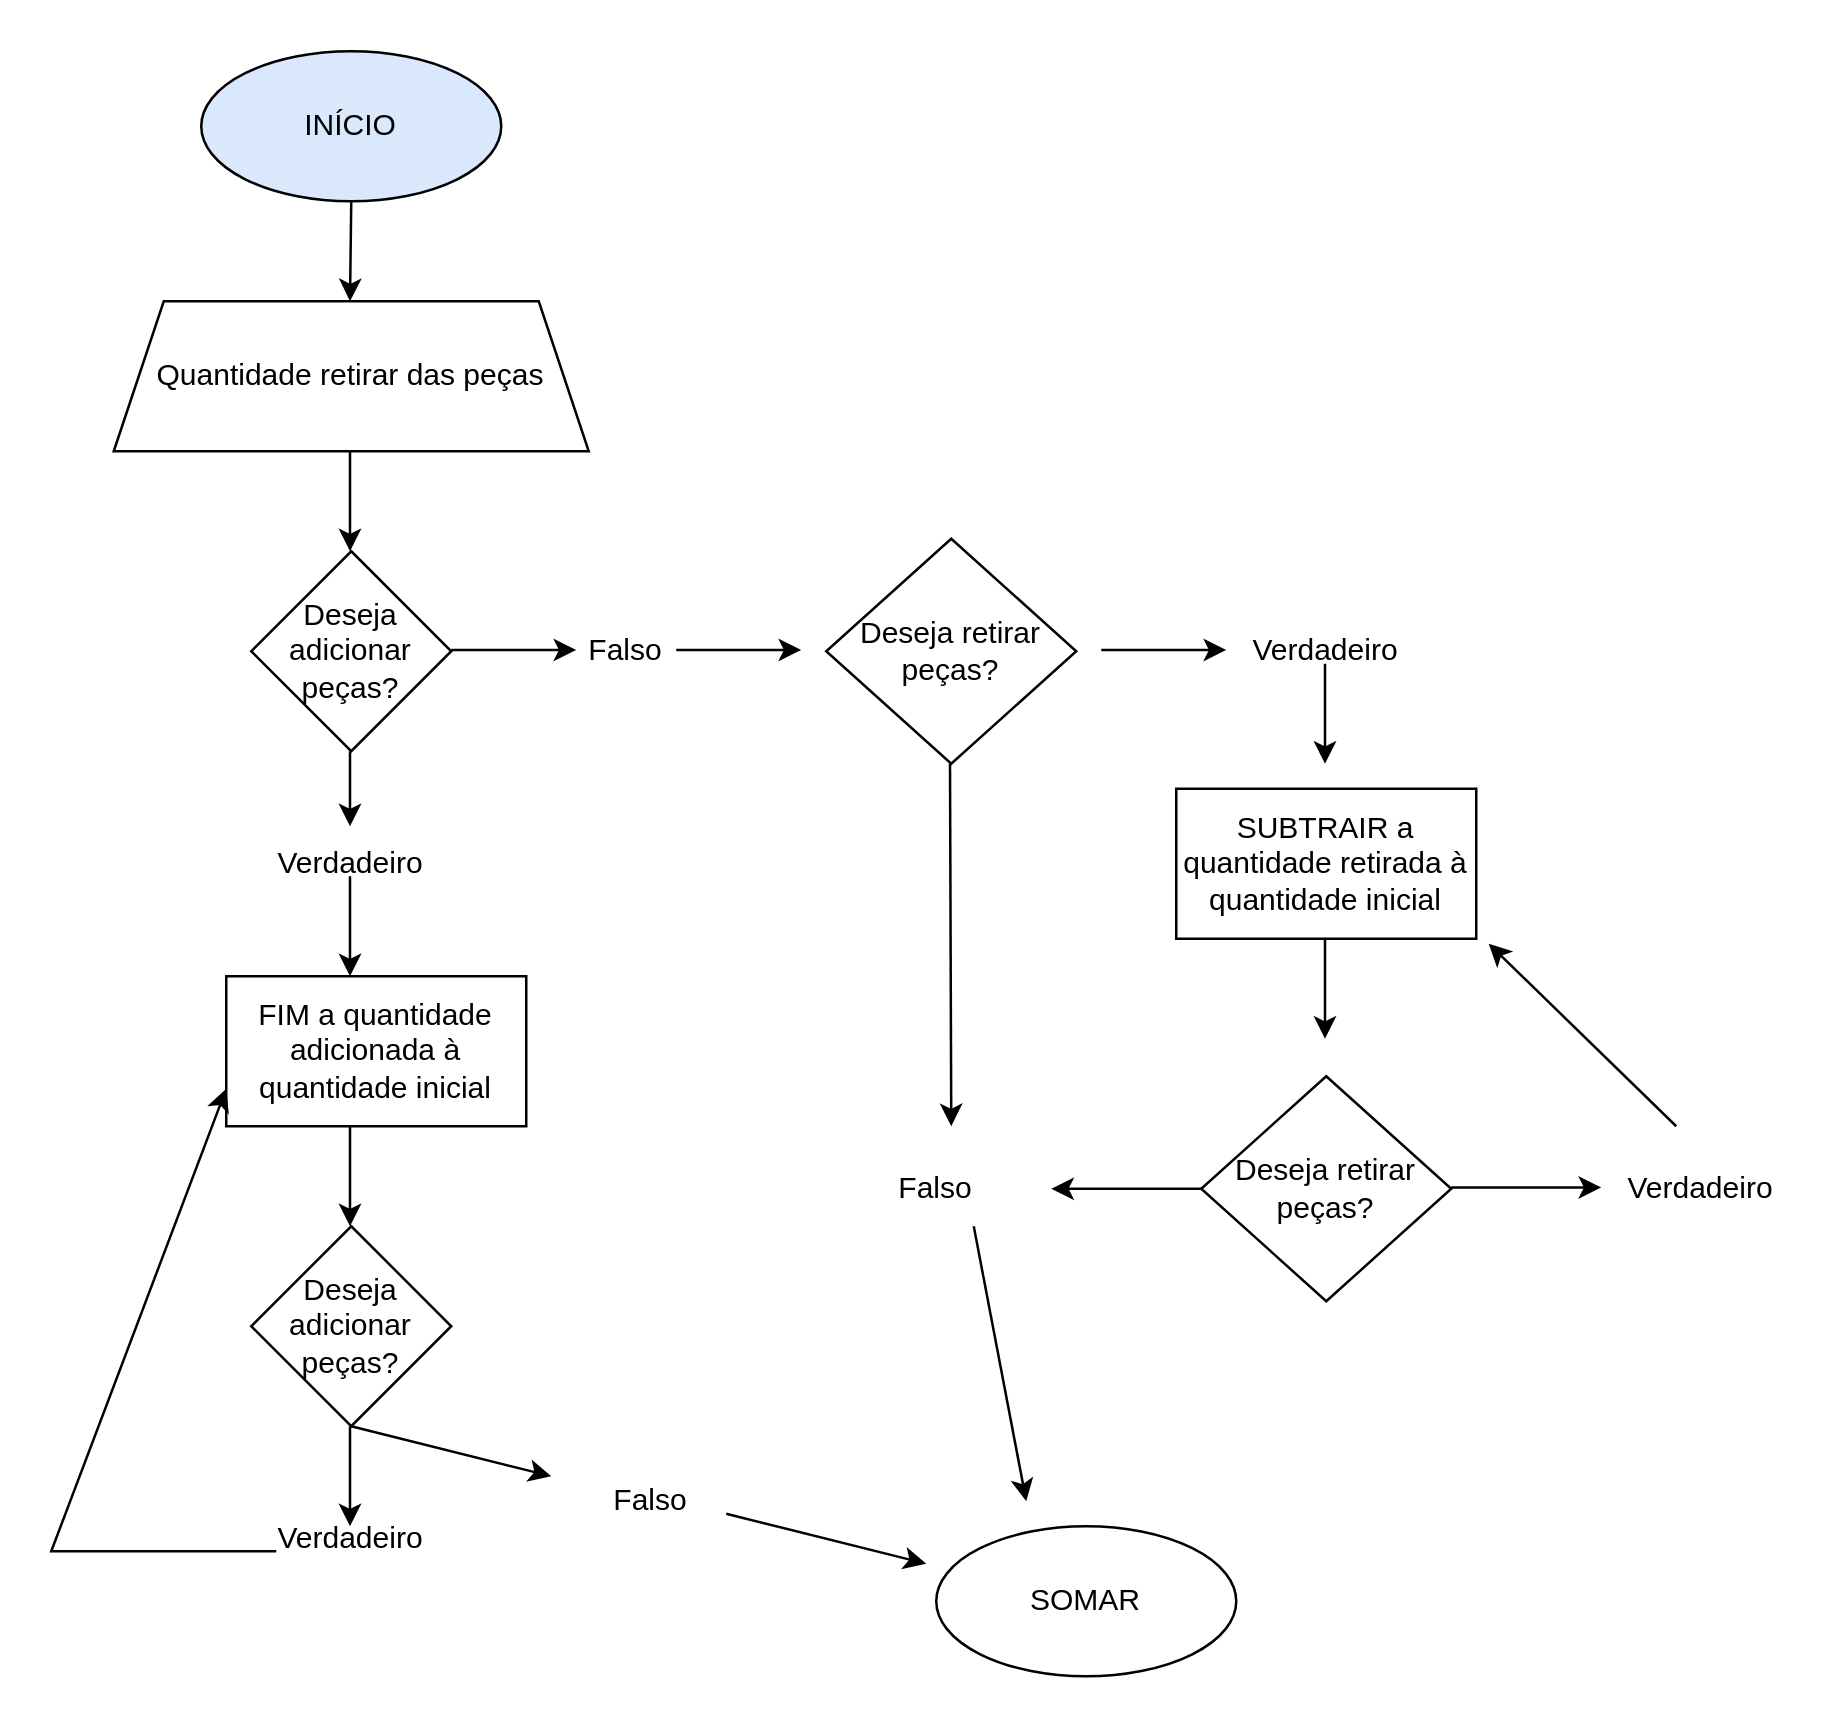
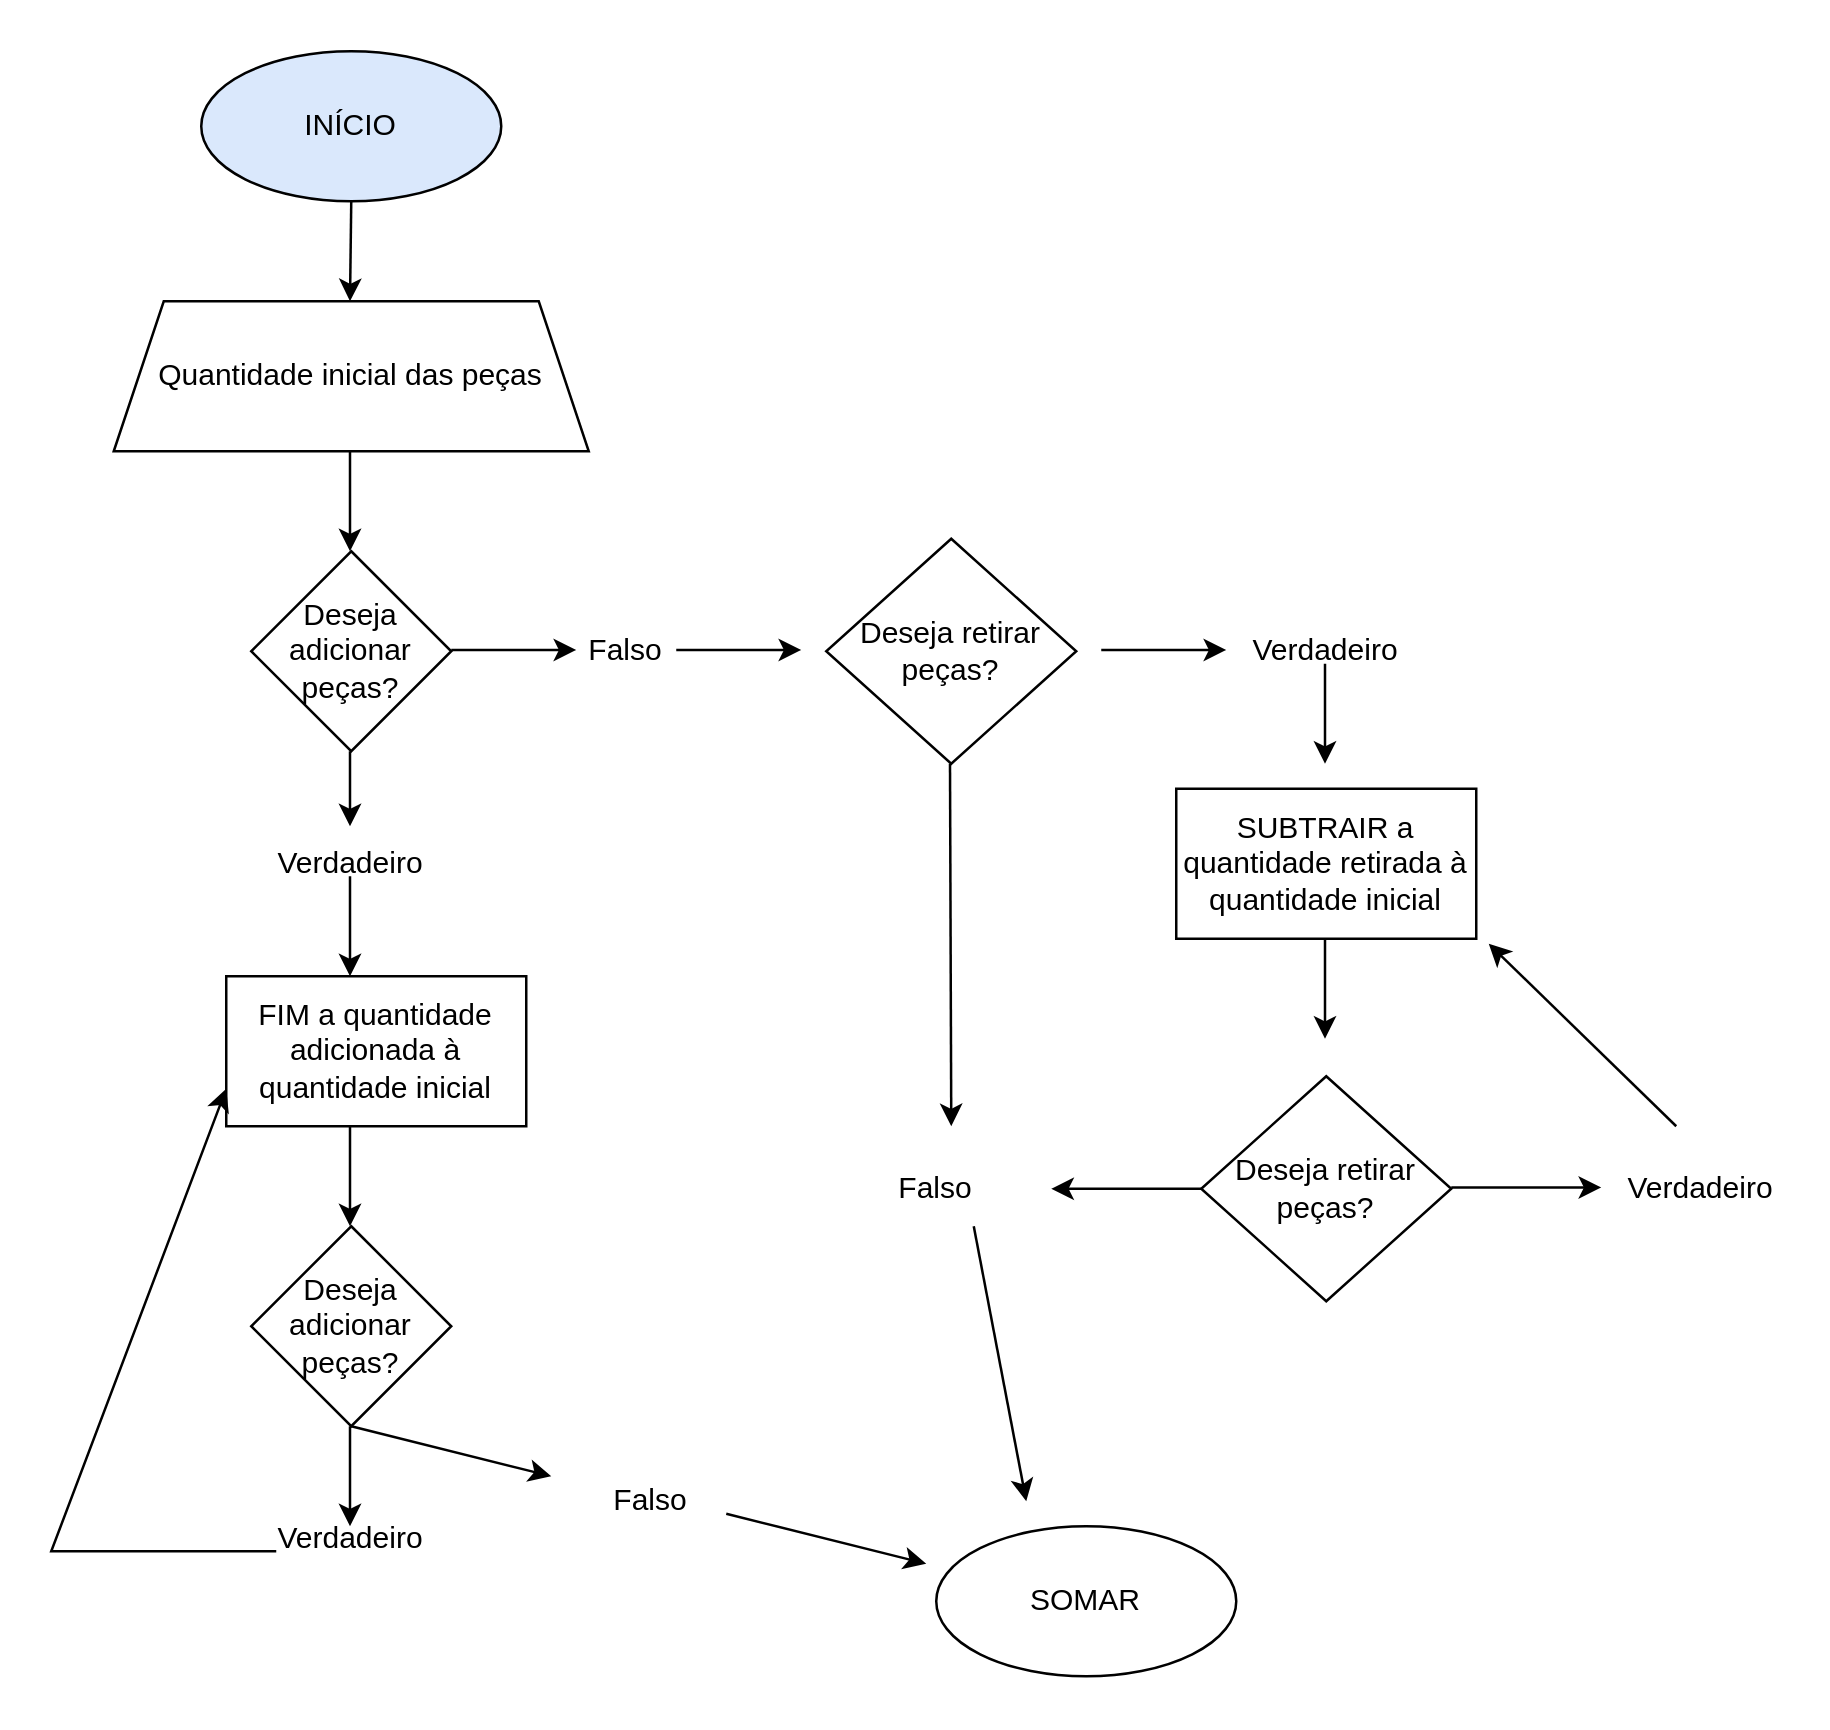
(351, 376) -> (351, 376)
